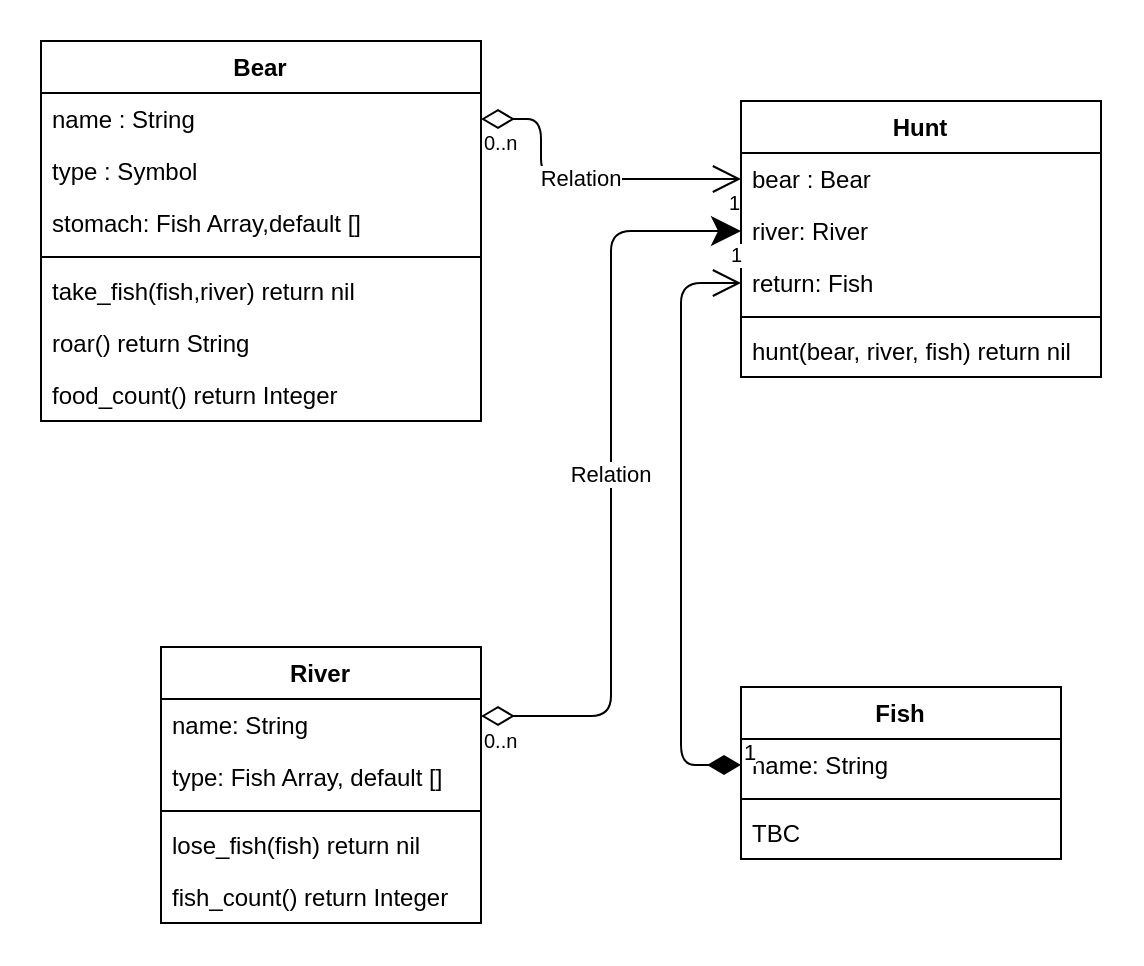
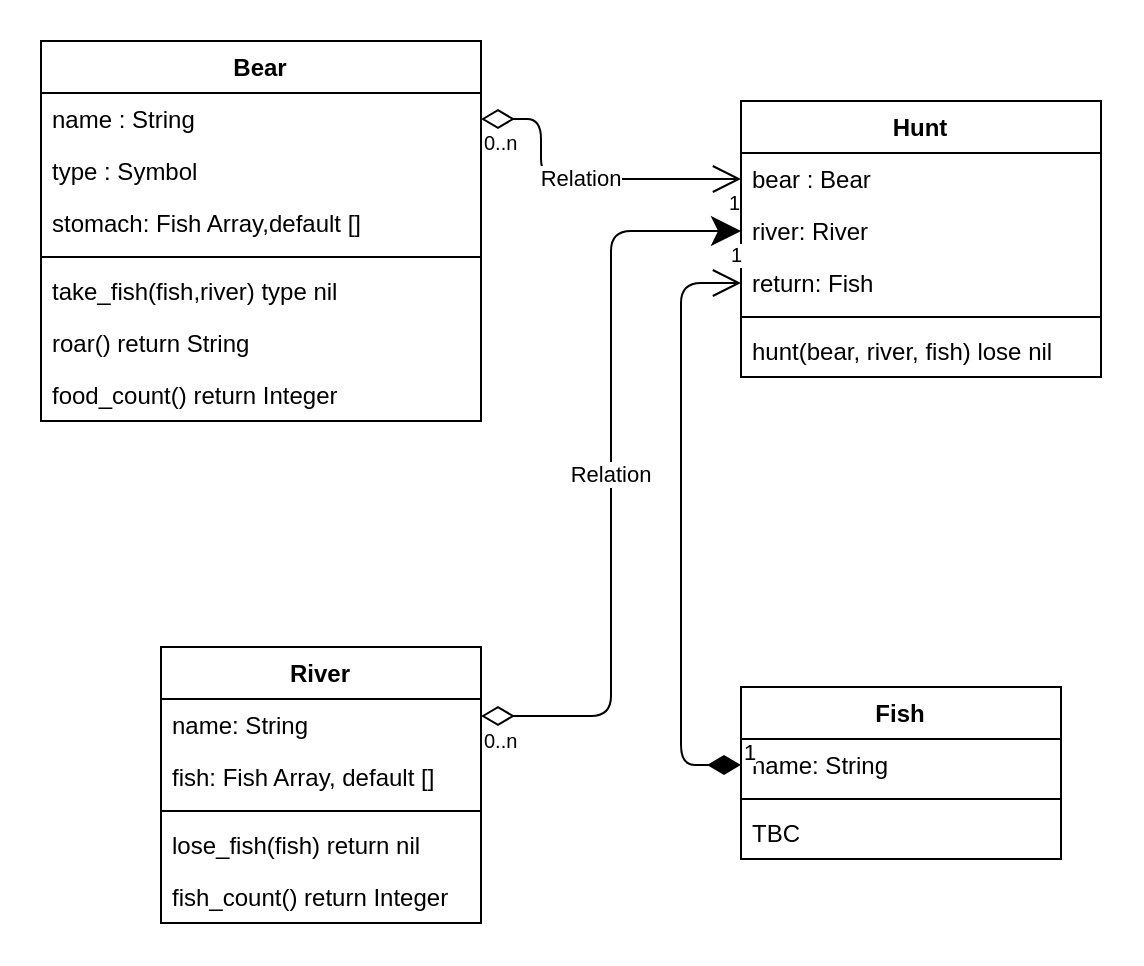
(242, 292) -> (229, 292)
(949, 352) -> (933, 352)
(335, 778) -> (332, 778)
